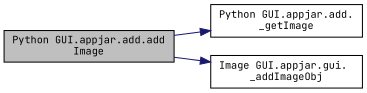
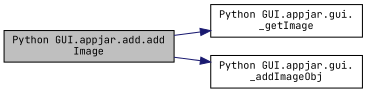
(287, 21) -> (287, 21)
(287, 72) -> (287, 72)
